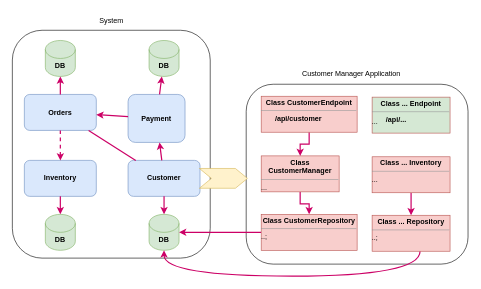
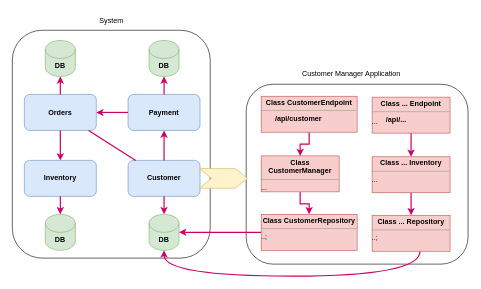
(411, 115) -> (411, 115)
(157, 119) -> (164, 113)
(60, 142) -> (60, 142)
none -> (411, 142)
